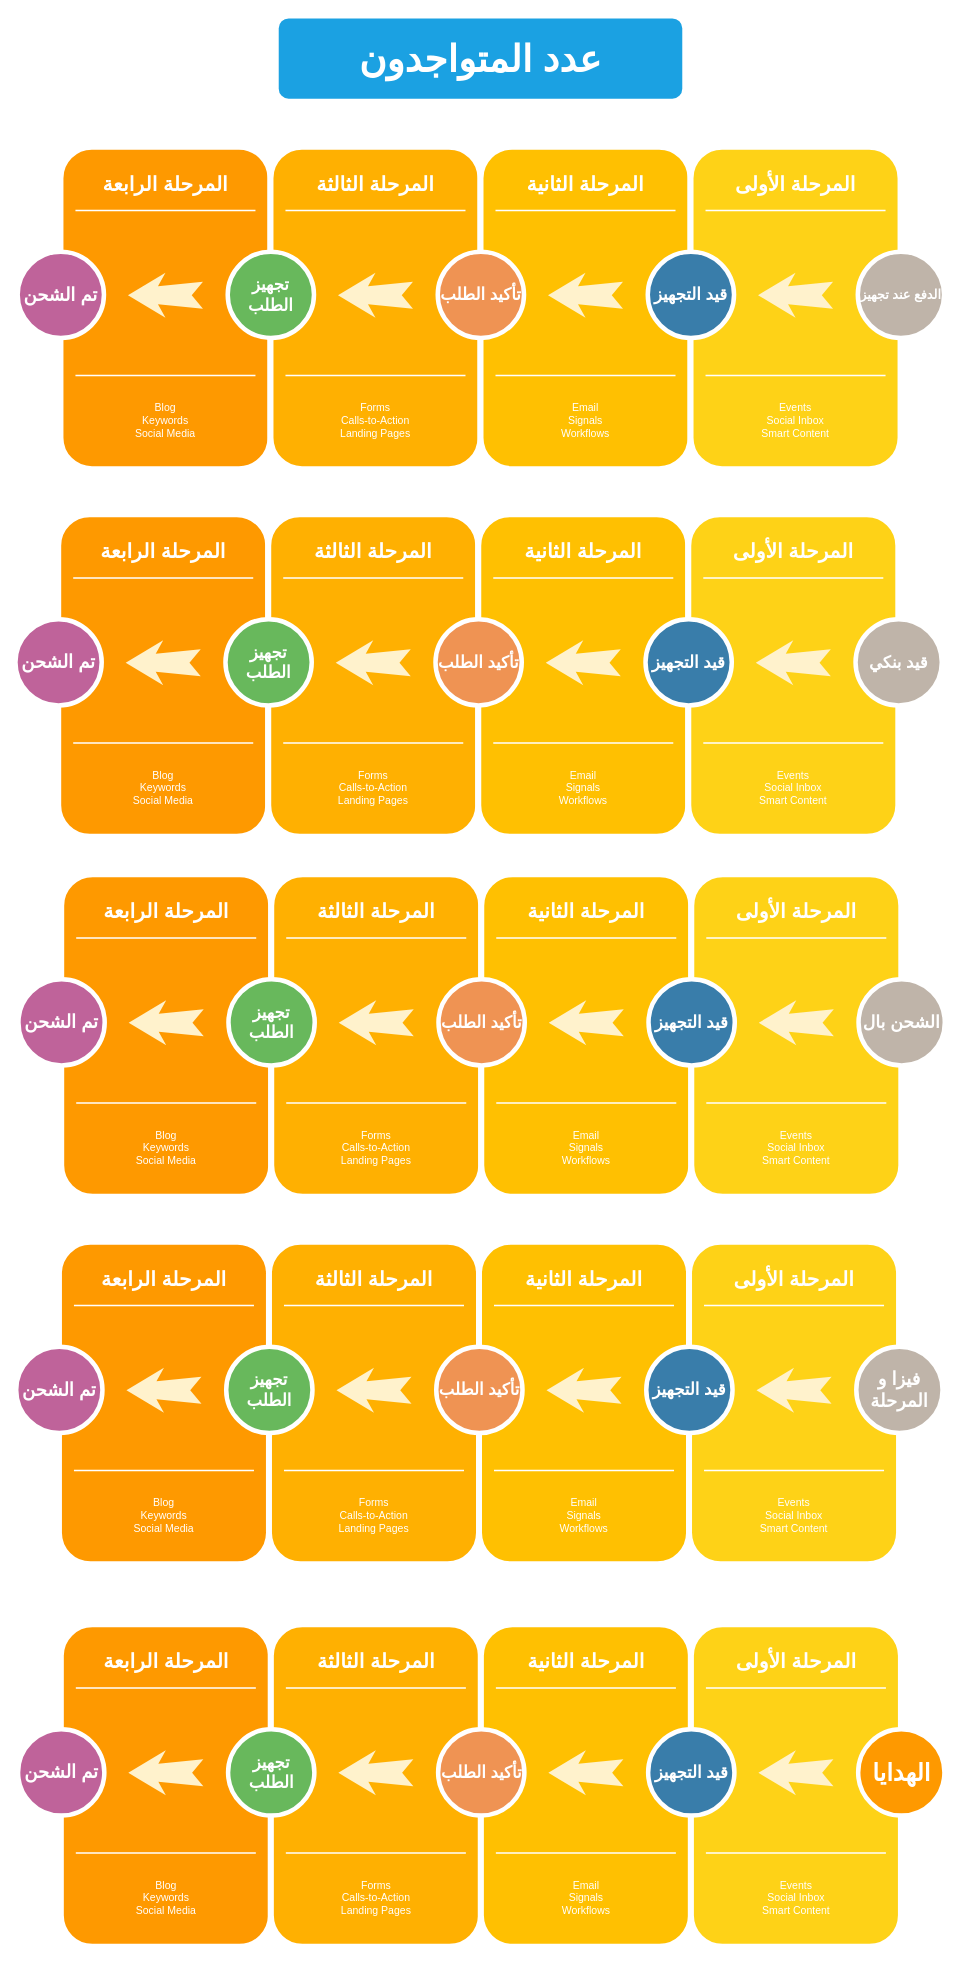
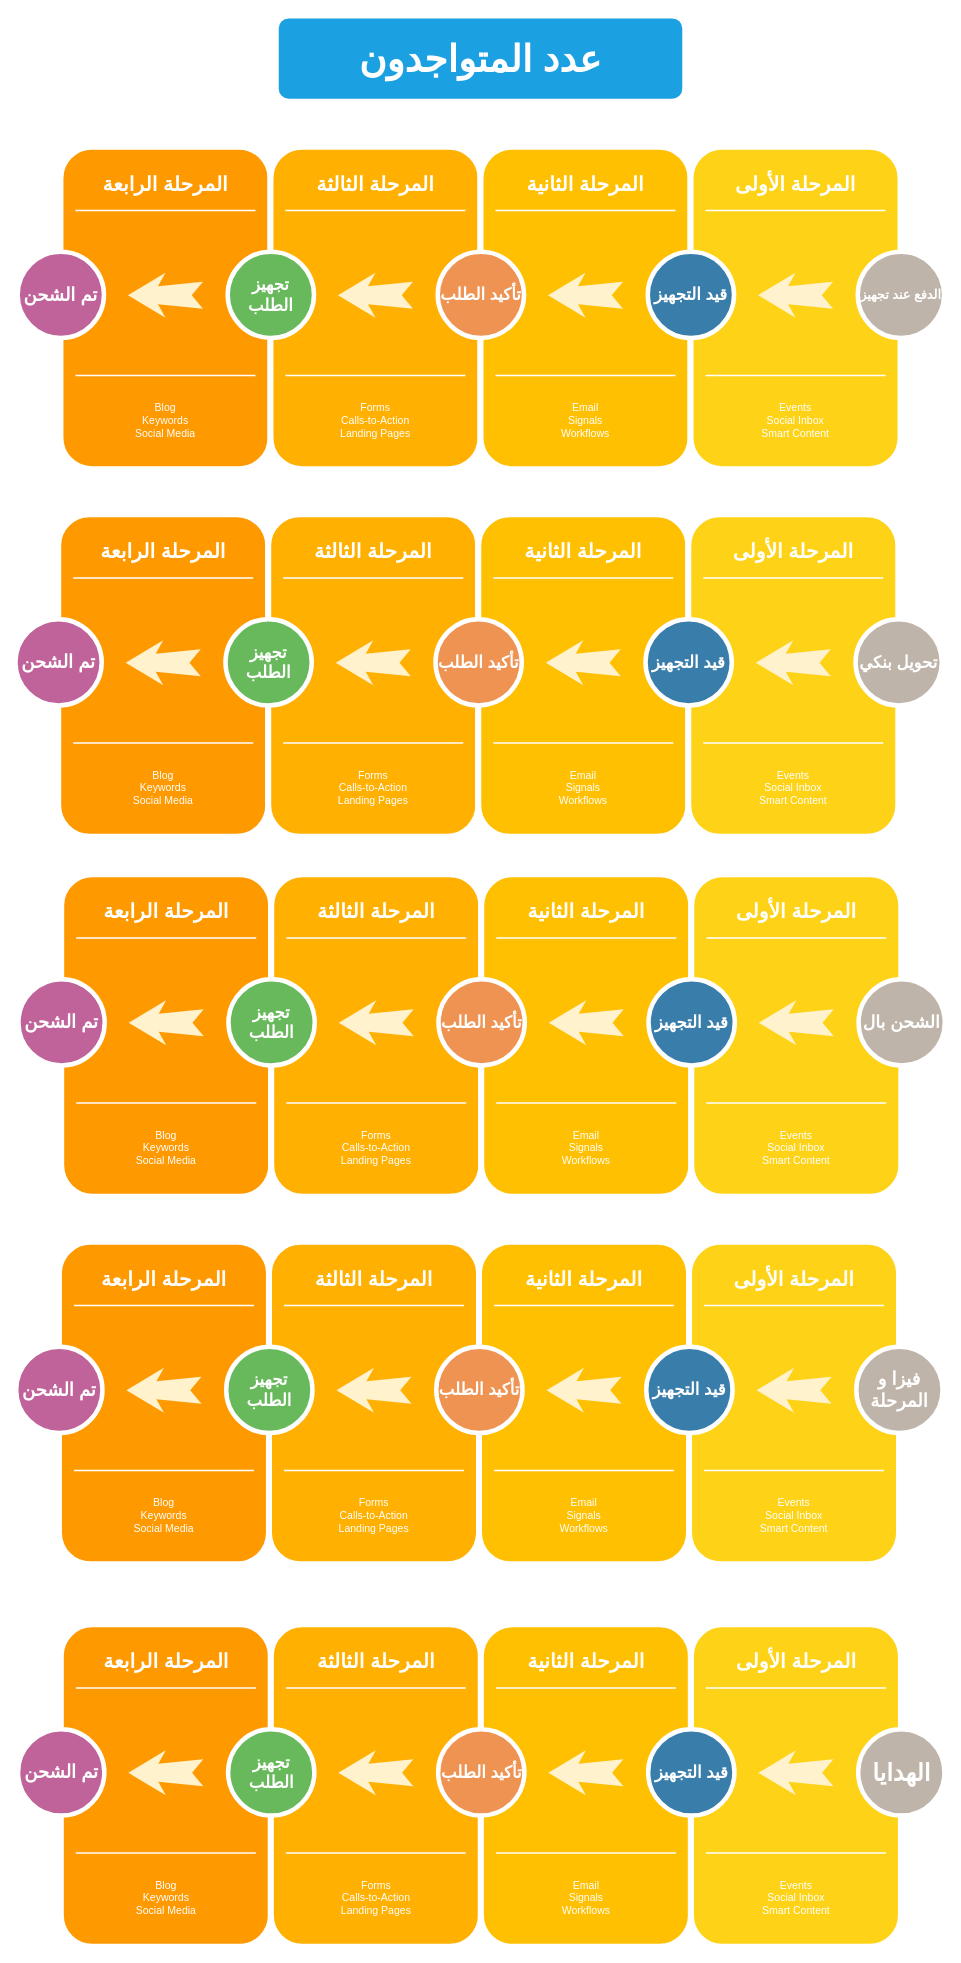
(899, 663) -> (899, 663)
(901, 1772) -> (901, 1772)
